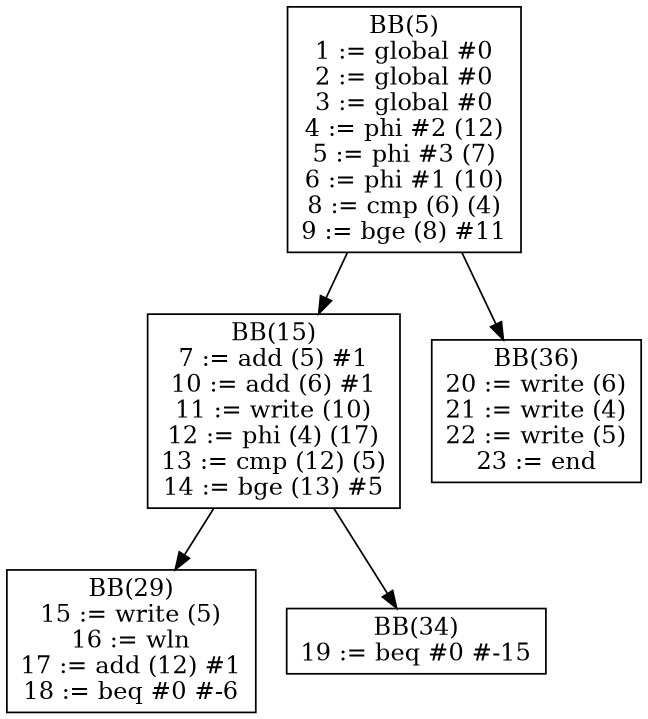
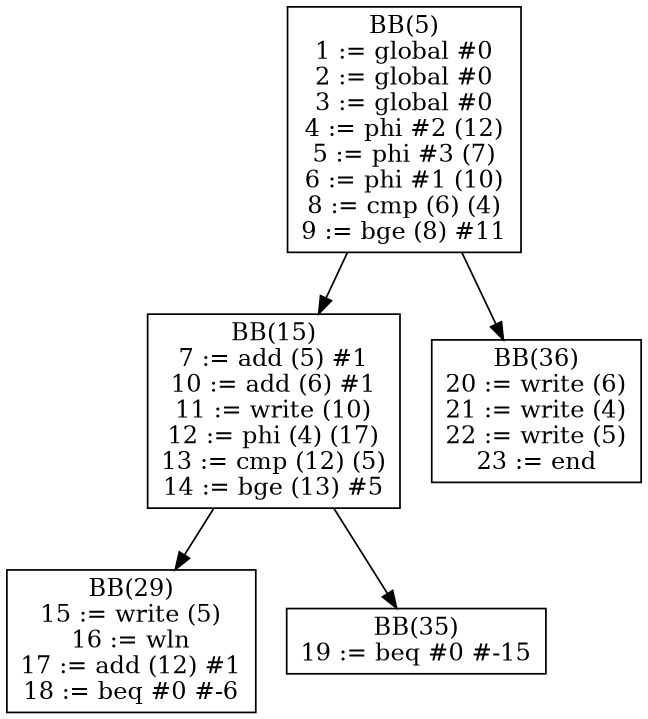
(416, 641) -> (416, 641)
